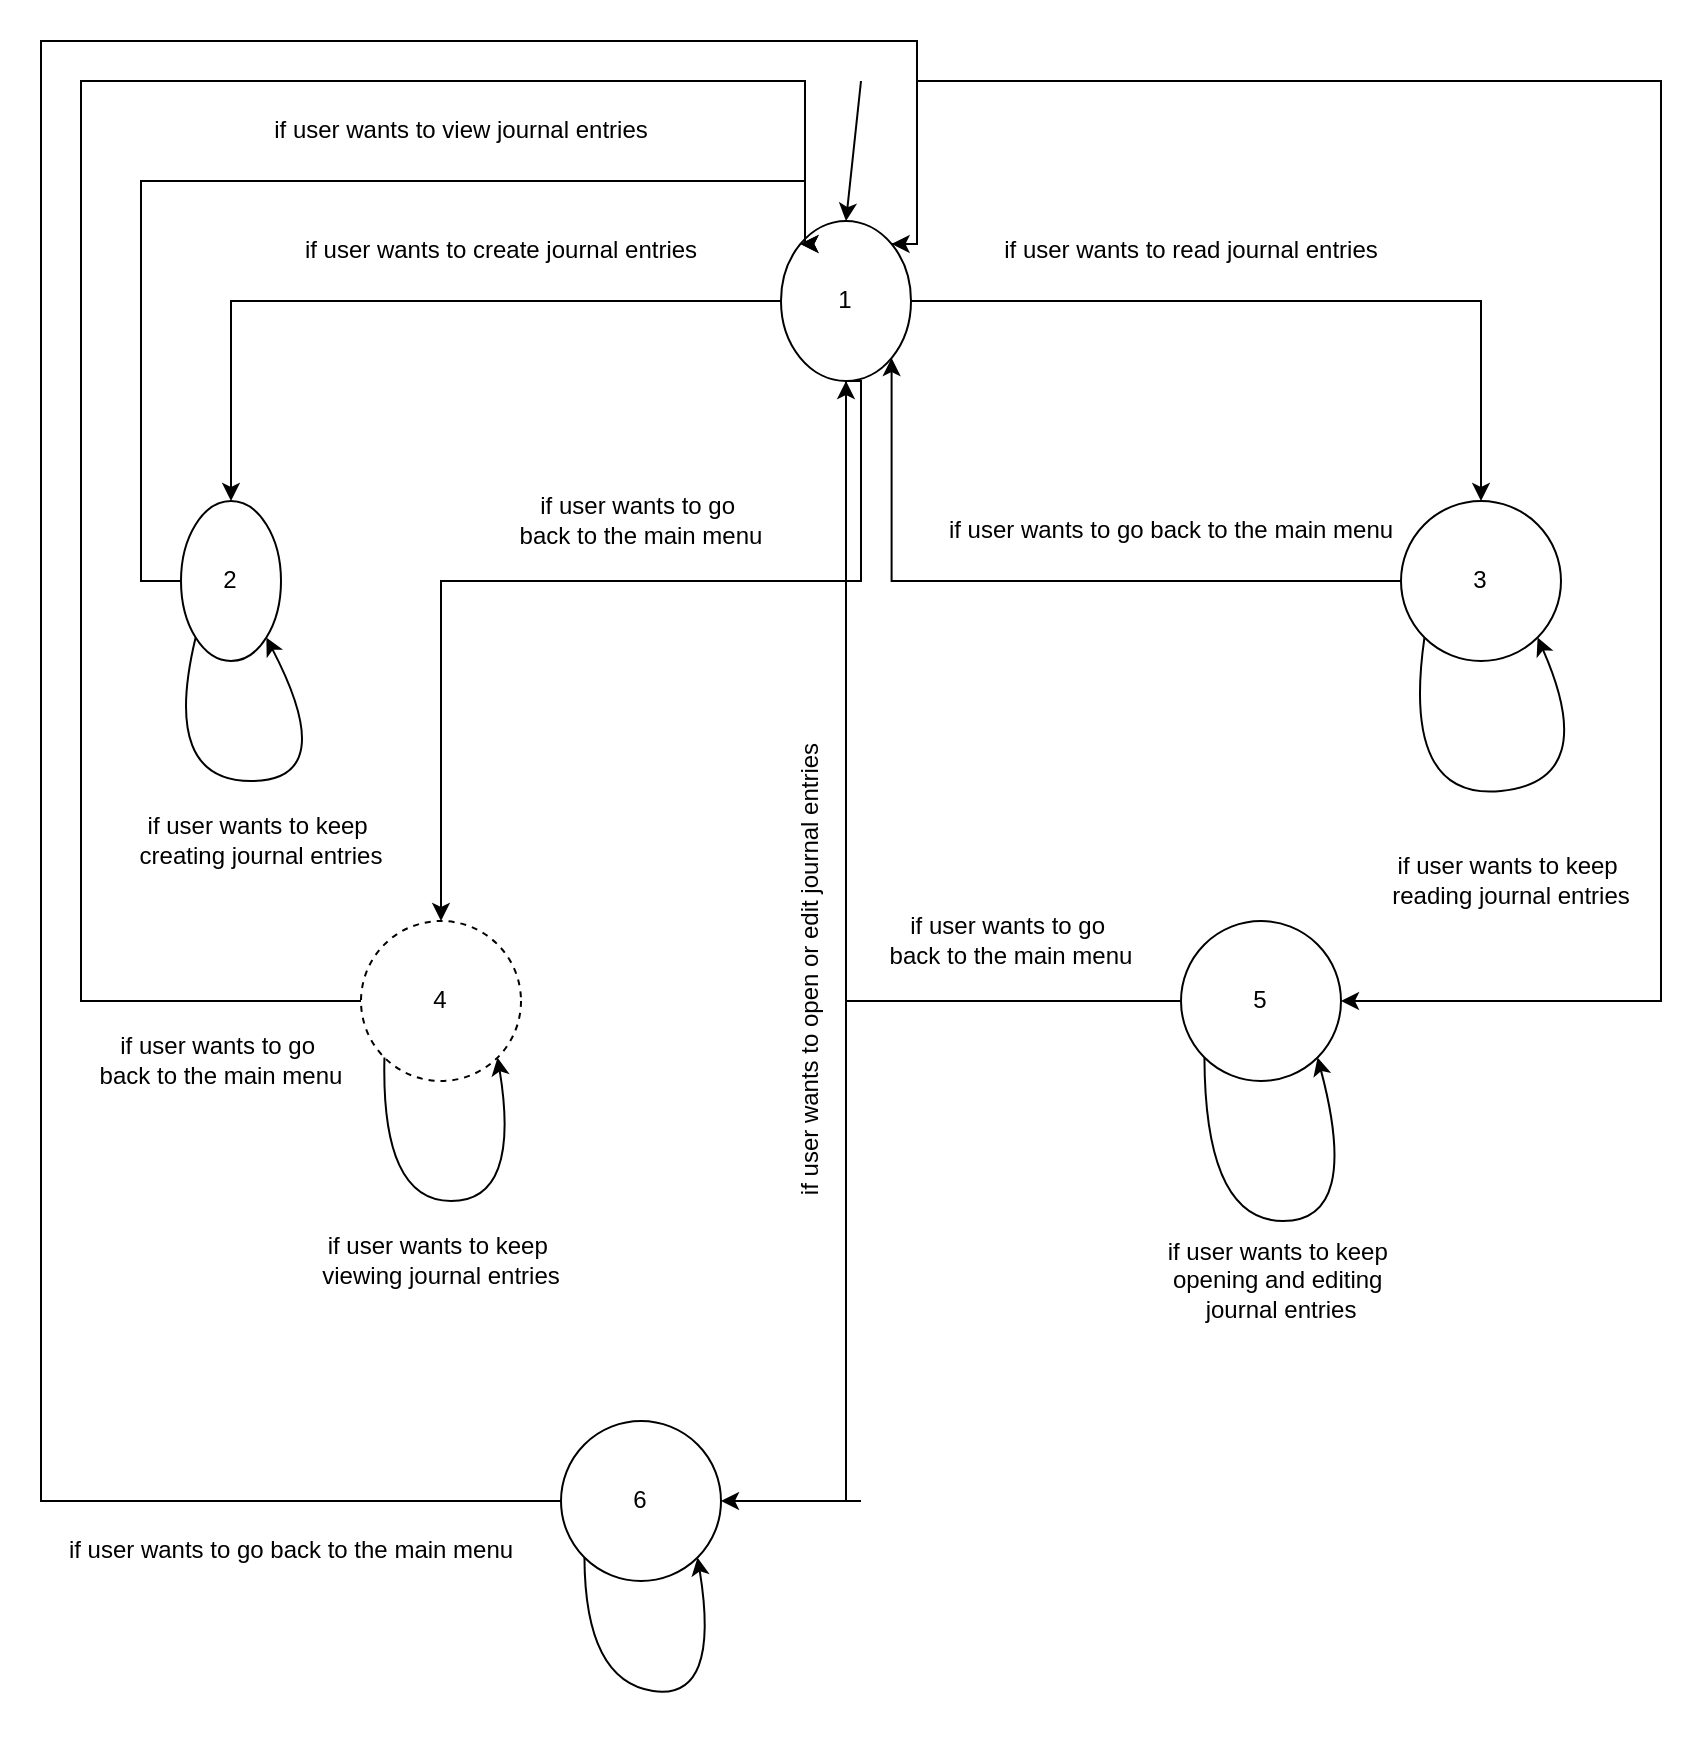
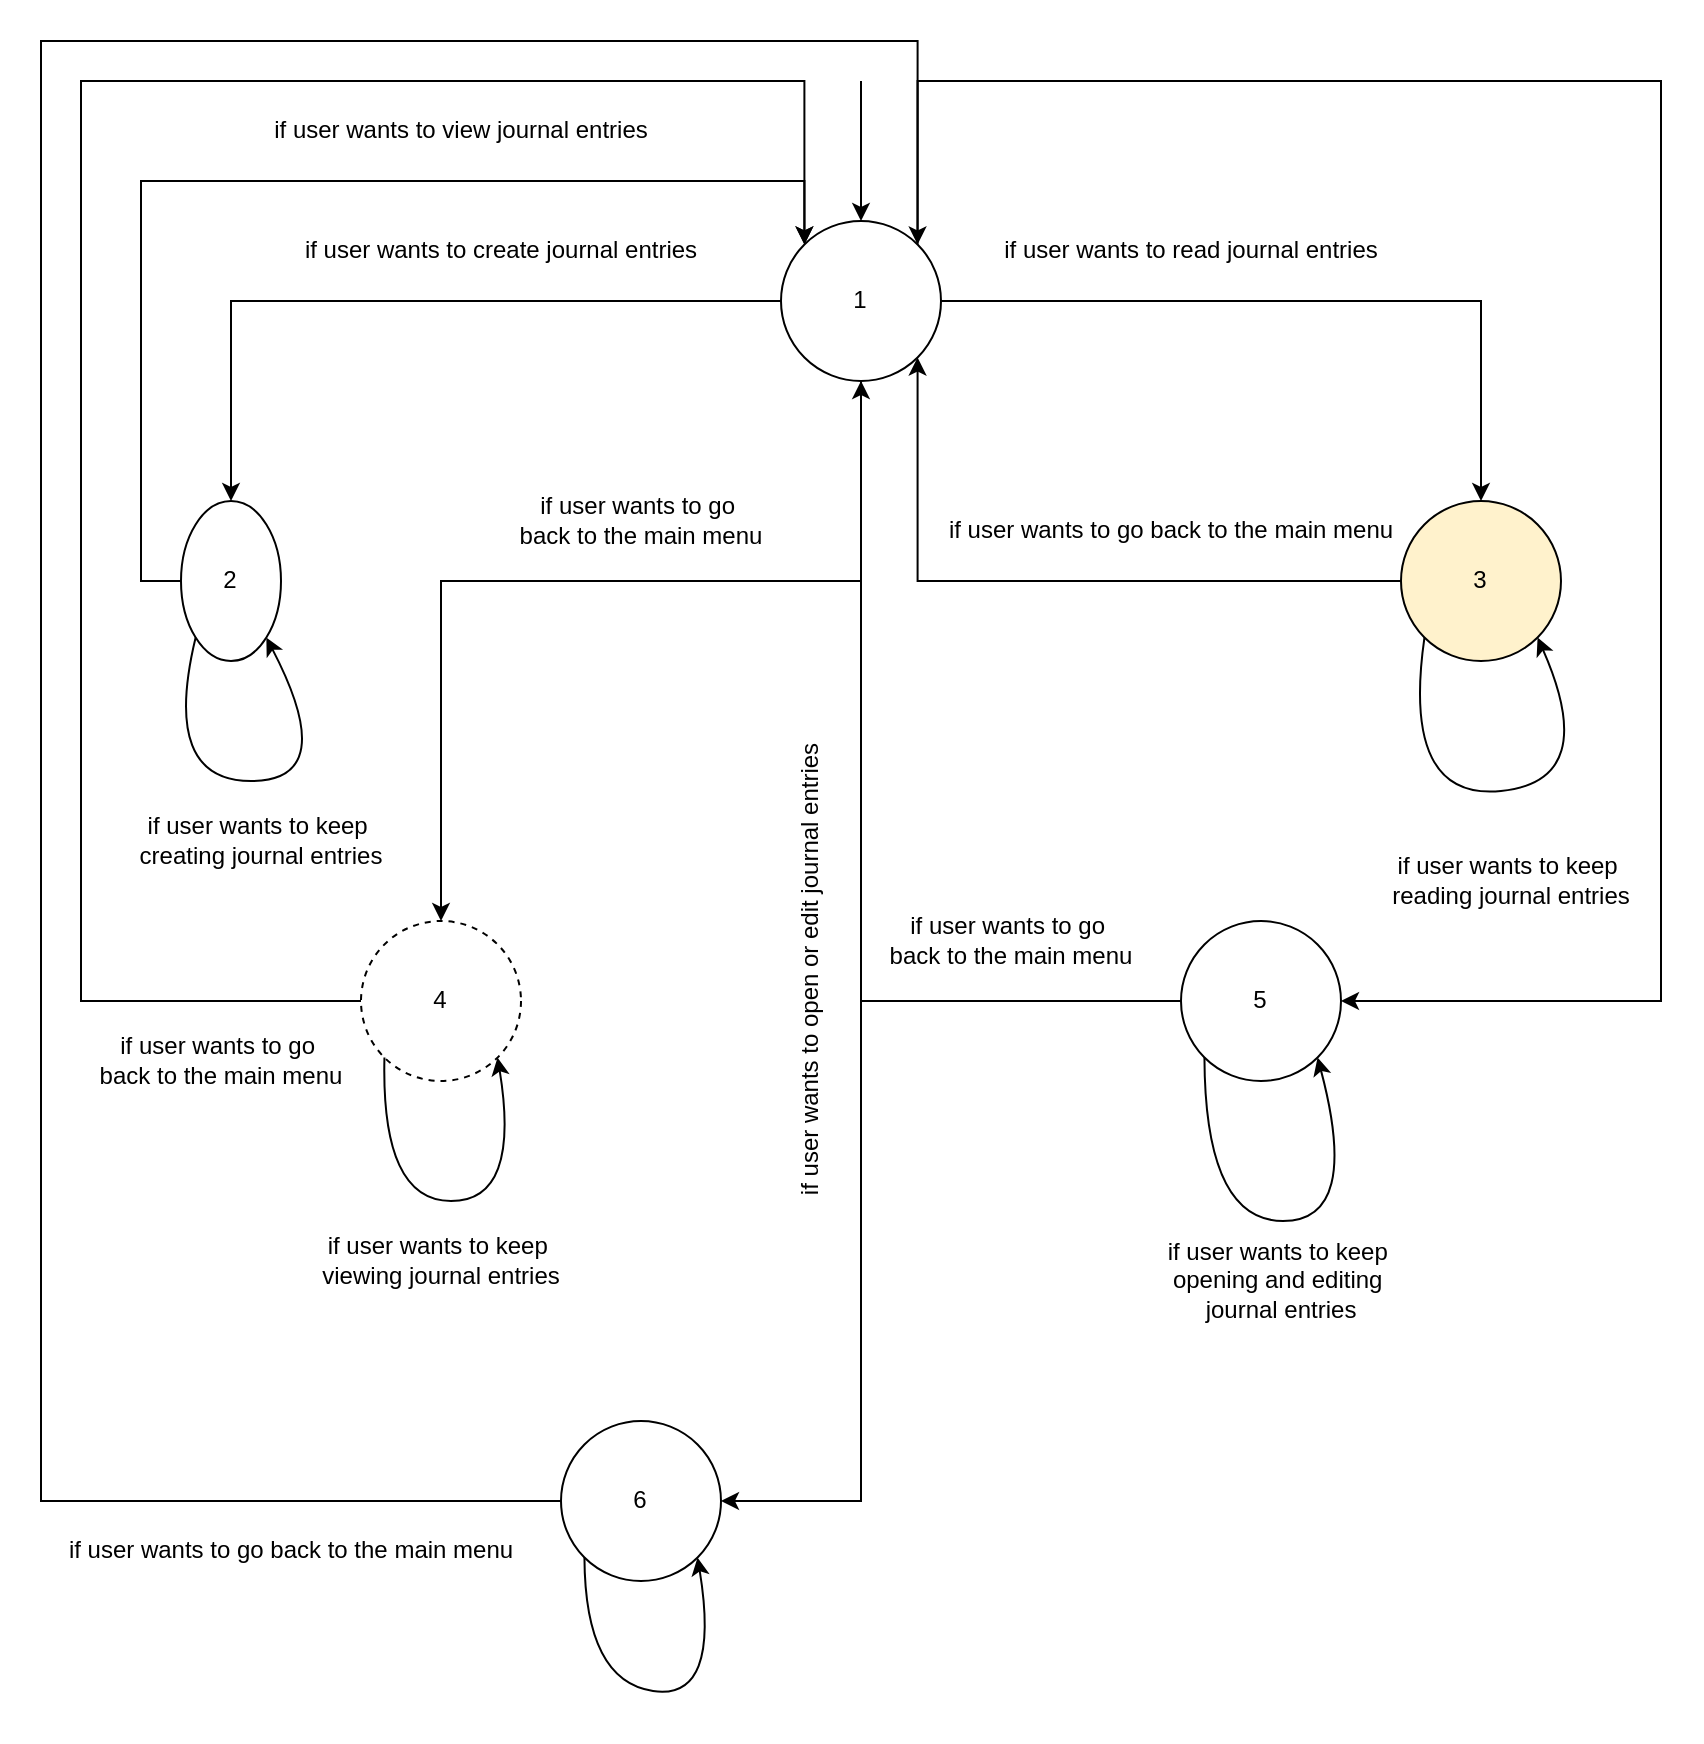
(846, 301) -> (861, 301)
(1481, 581) -> (1481, 581)
